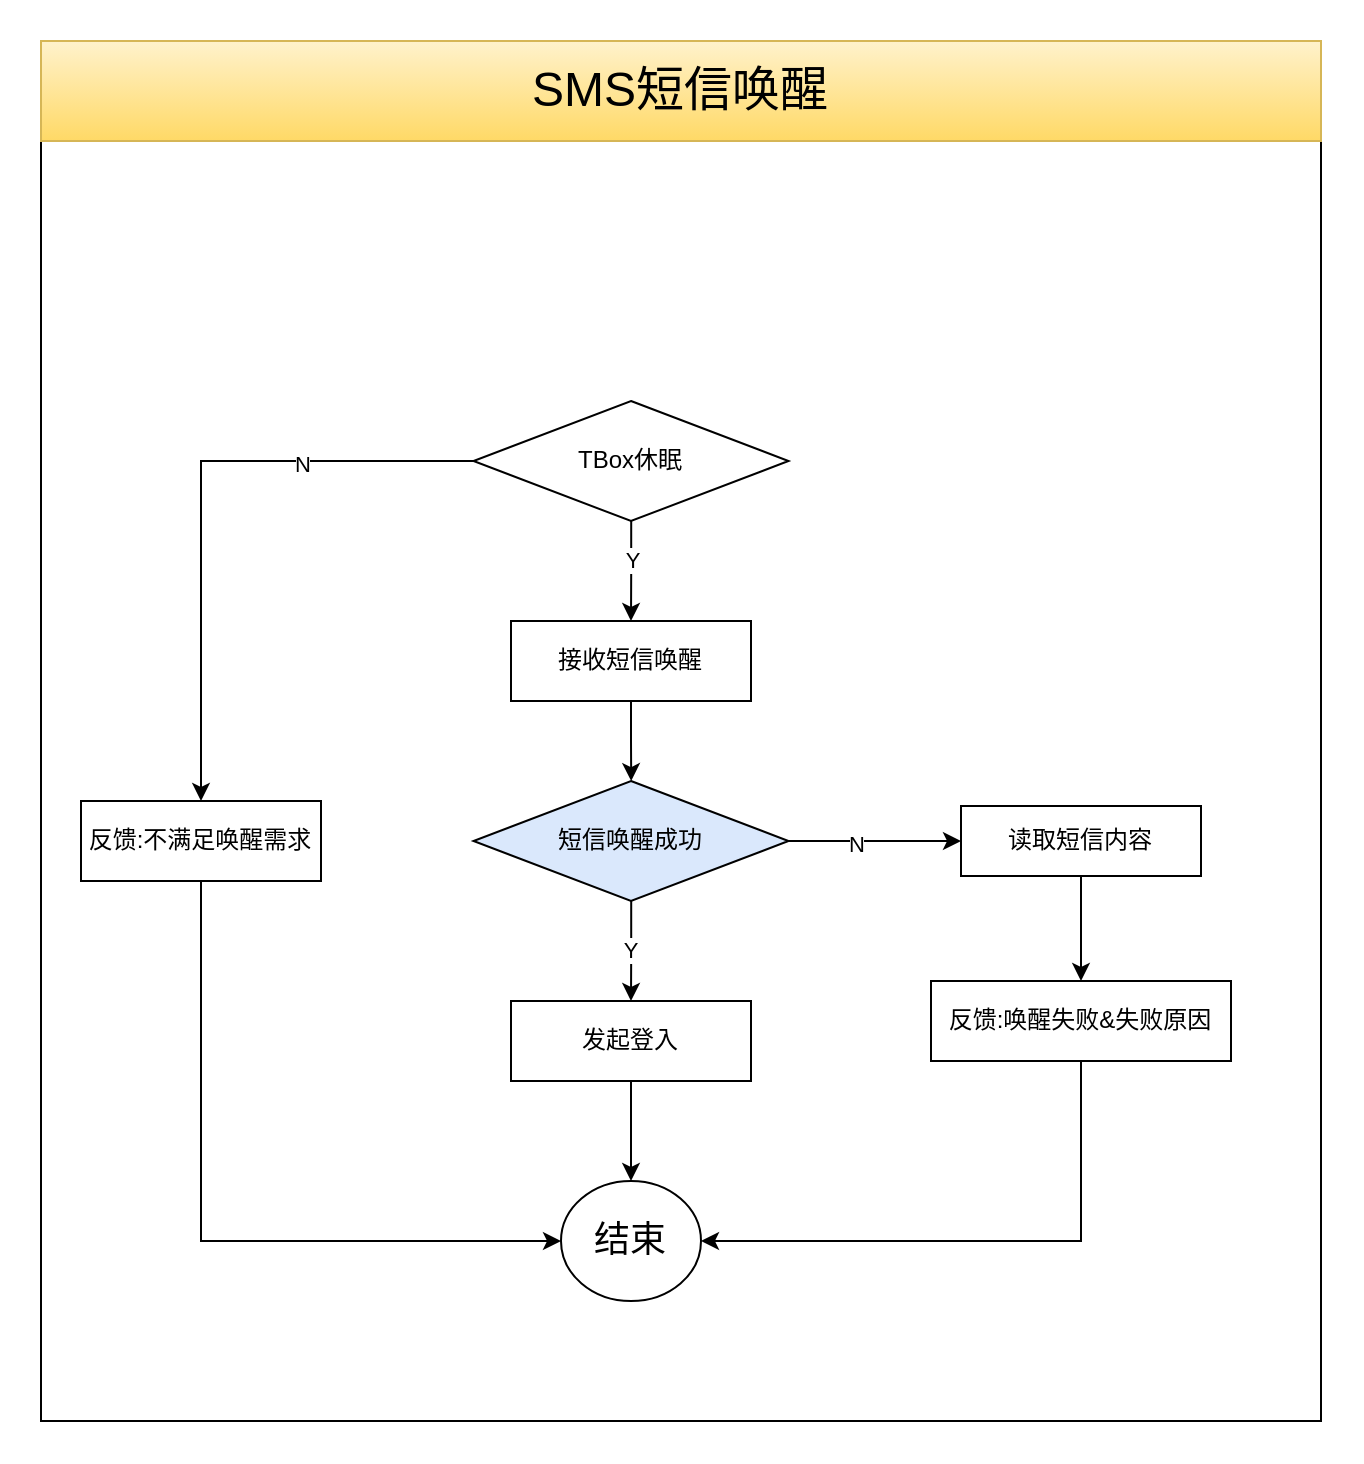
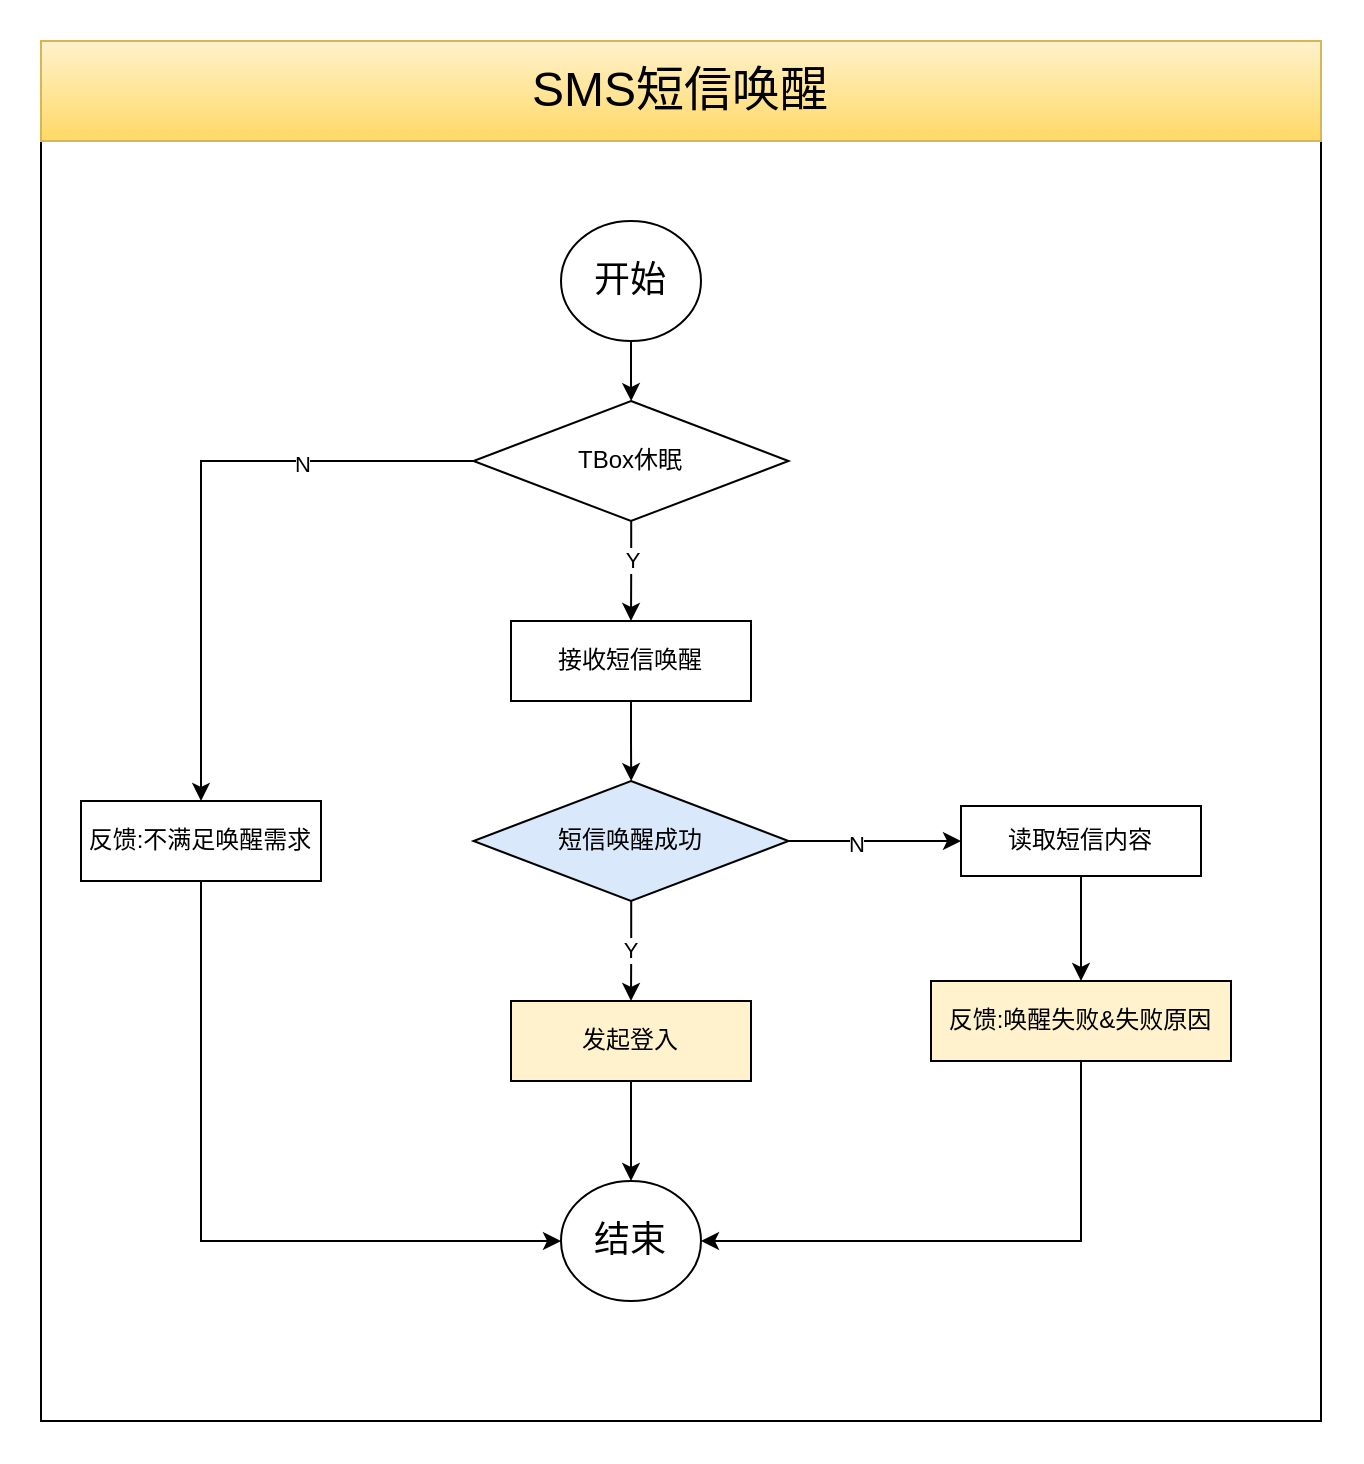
none -> (631, 281)
none -> (631, 364)
(1081, 1021) -> (1081, 1021)
(631, 1041) -> (631, 1041)
